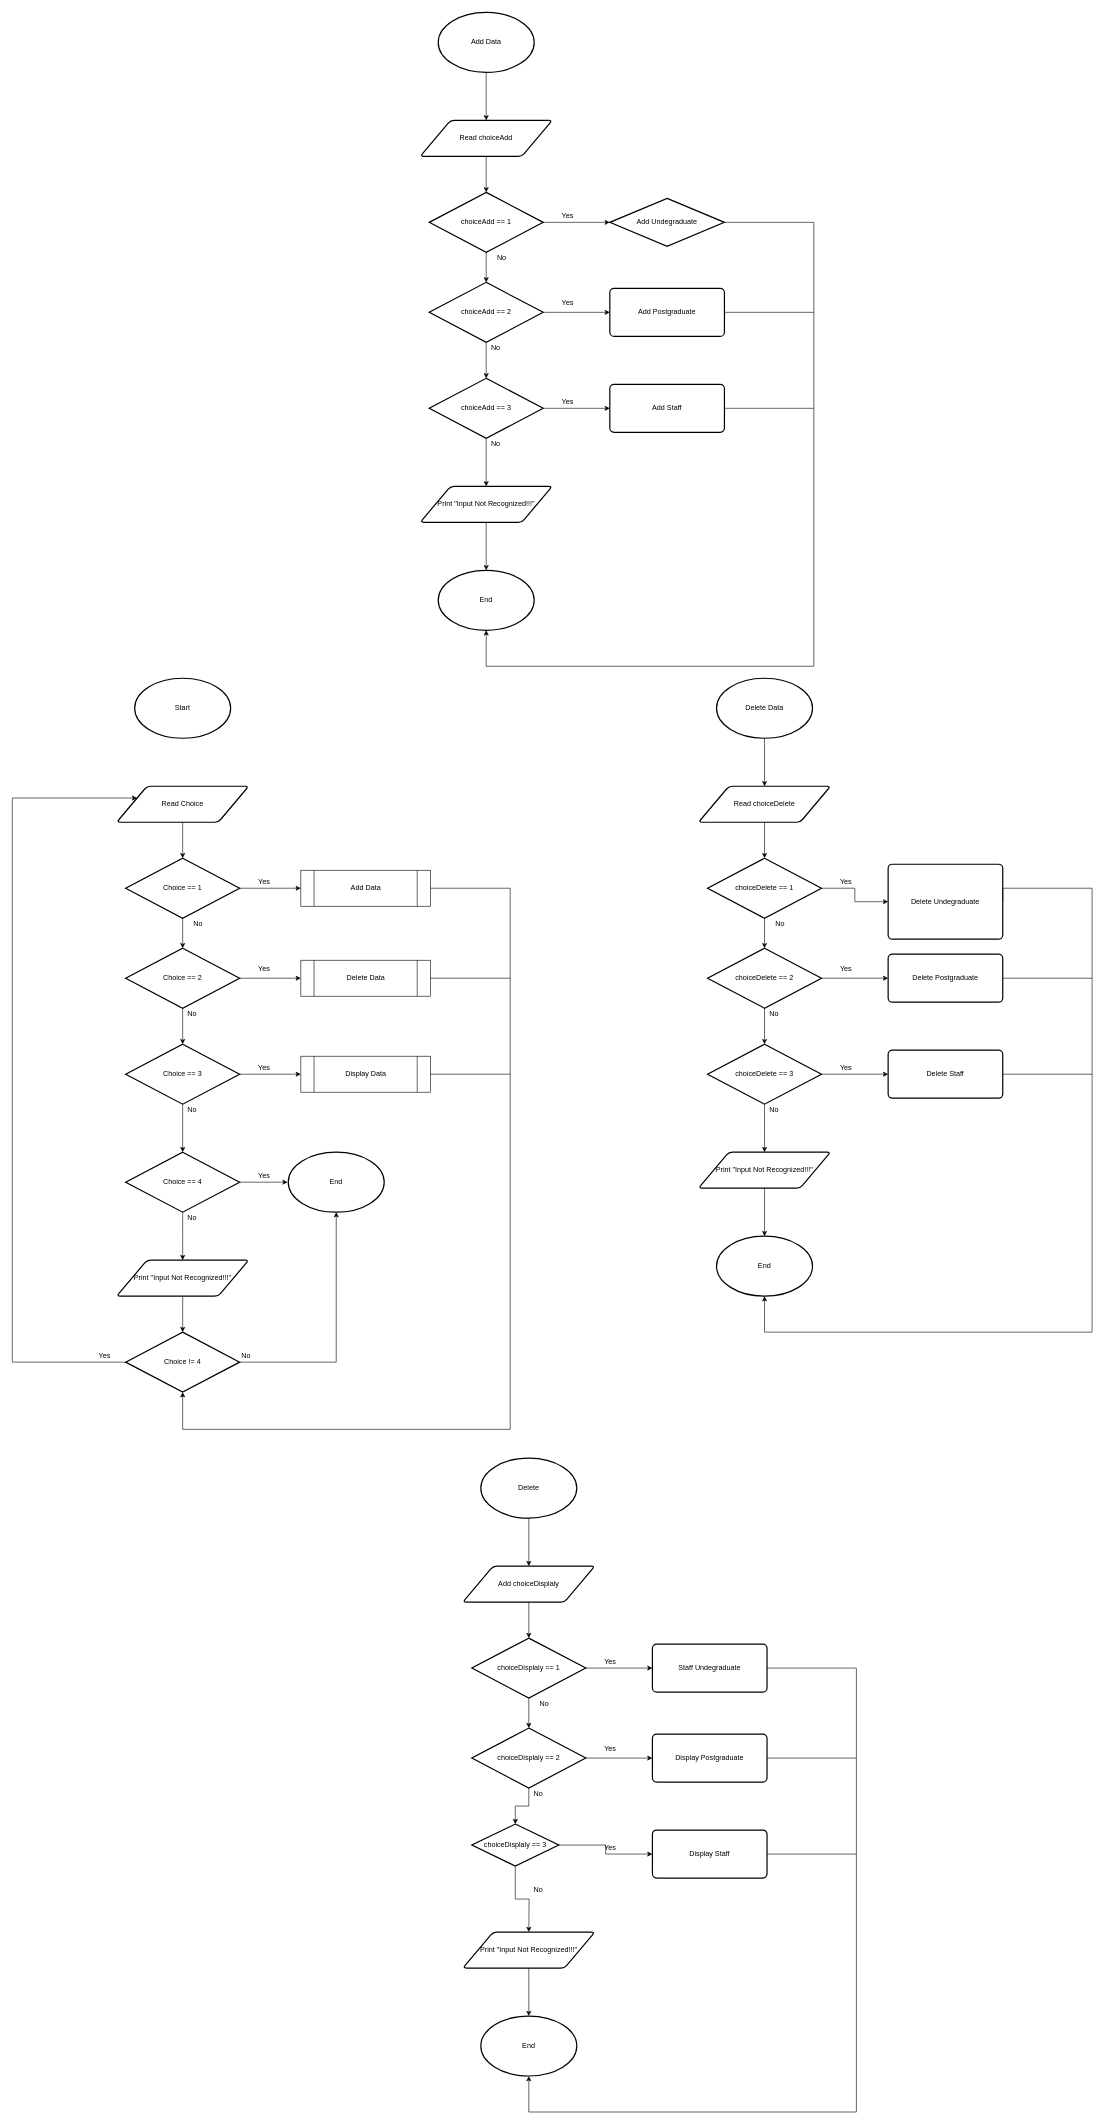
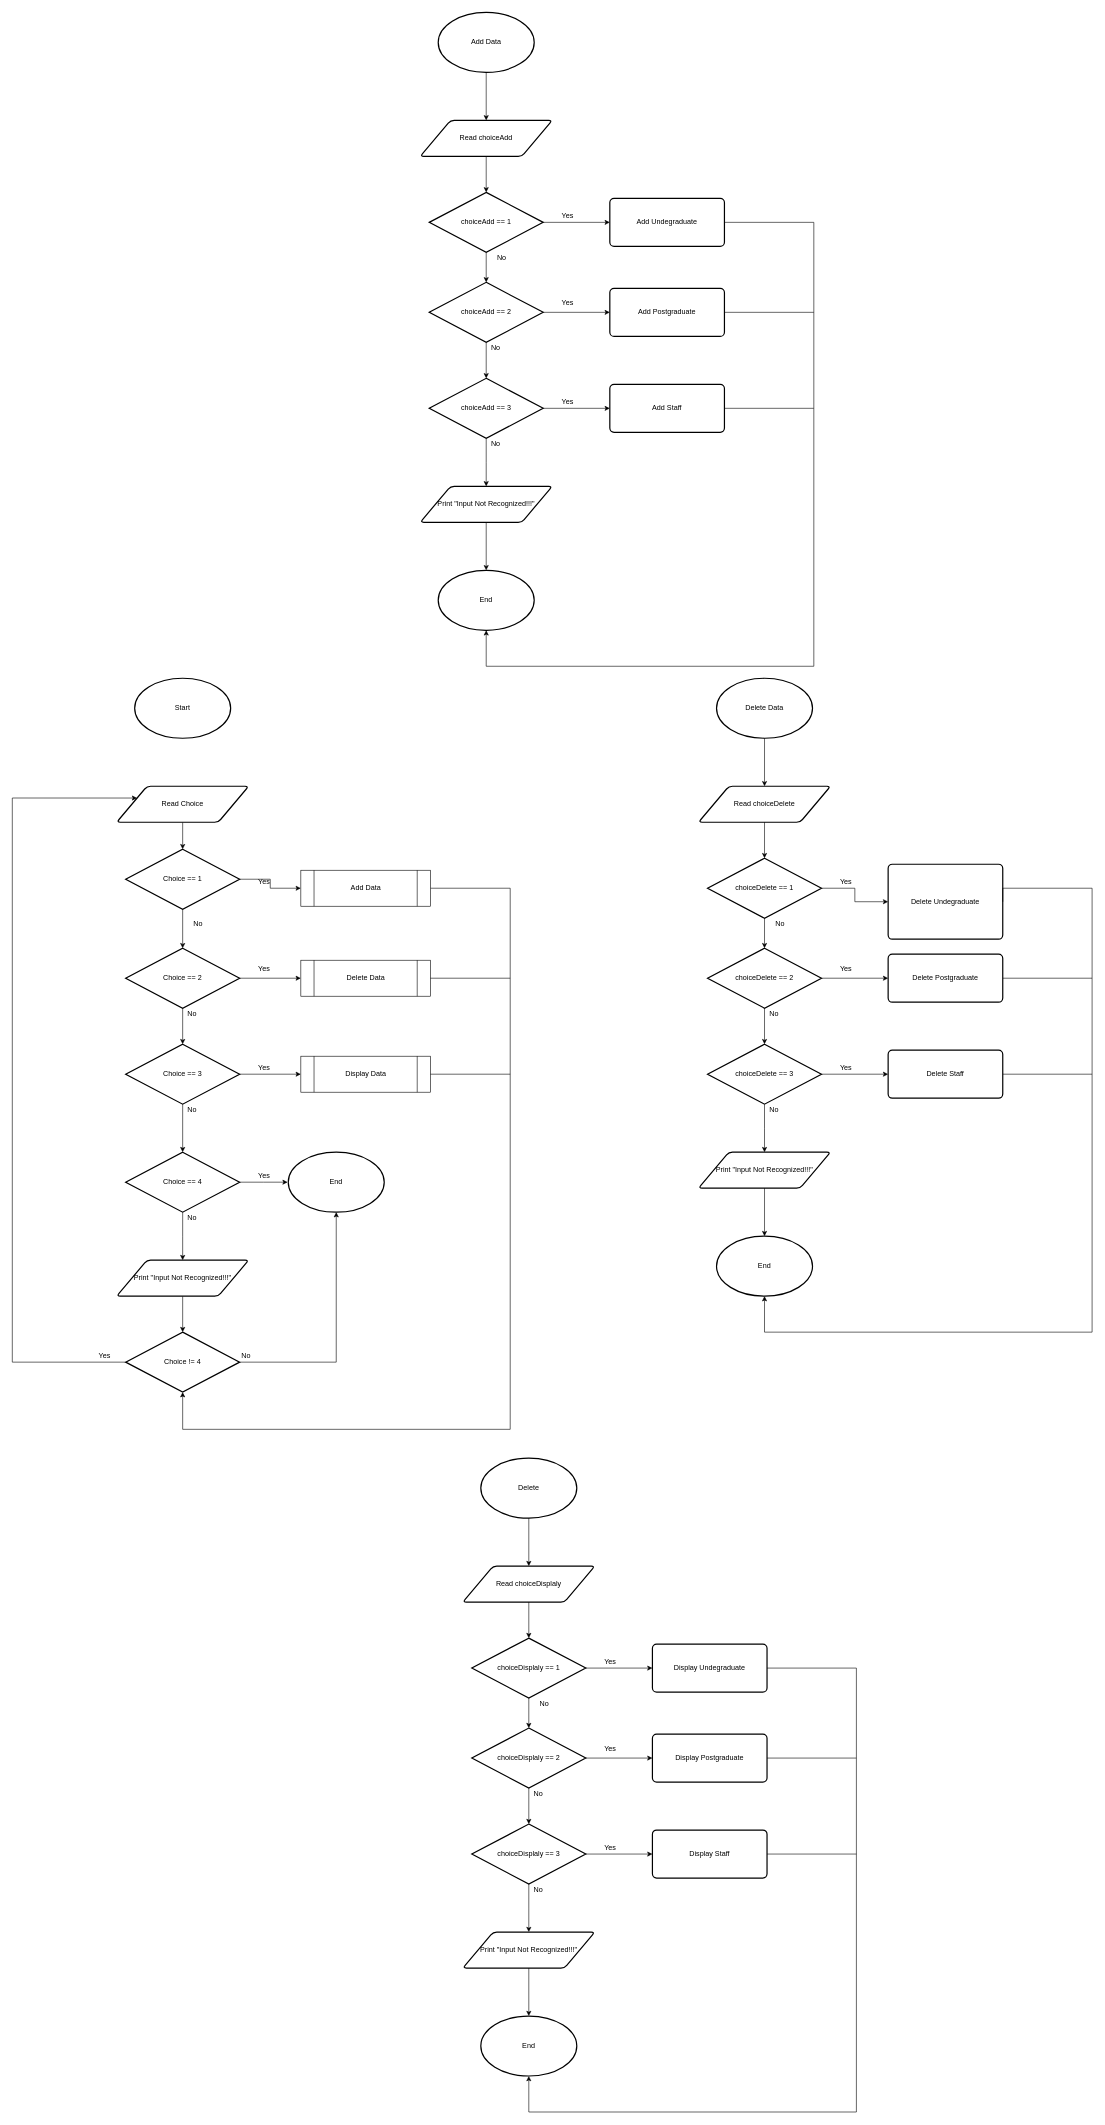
(667, 222) -> (667, 222)
(183, 888) -> (183, 879)
(529, 1584) -> (529, 1584)
(710, 1668) -> (710, 1668)
(515, 1845) -> (529, 1854)
